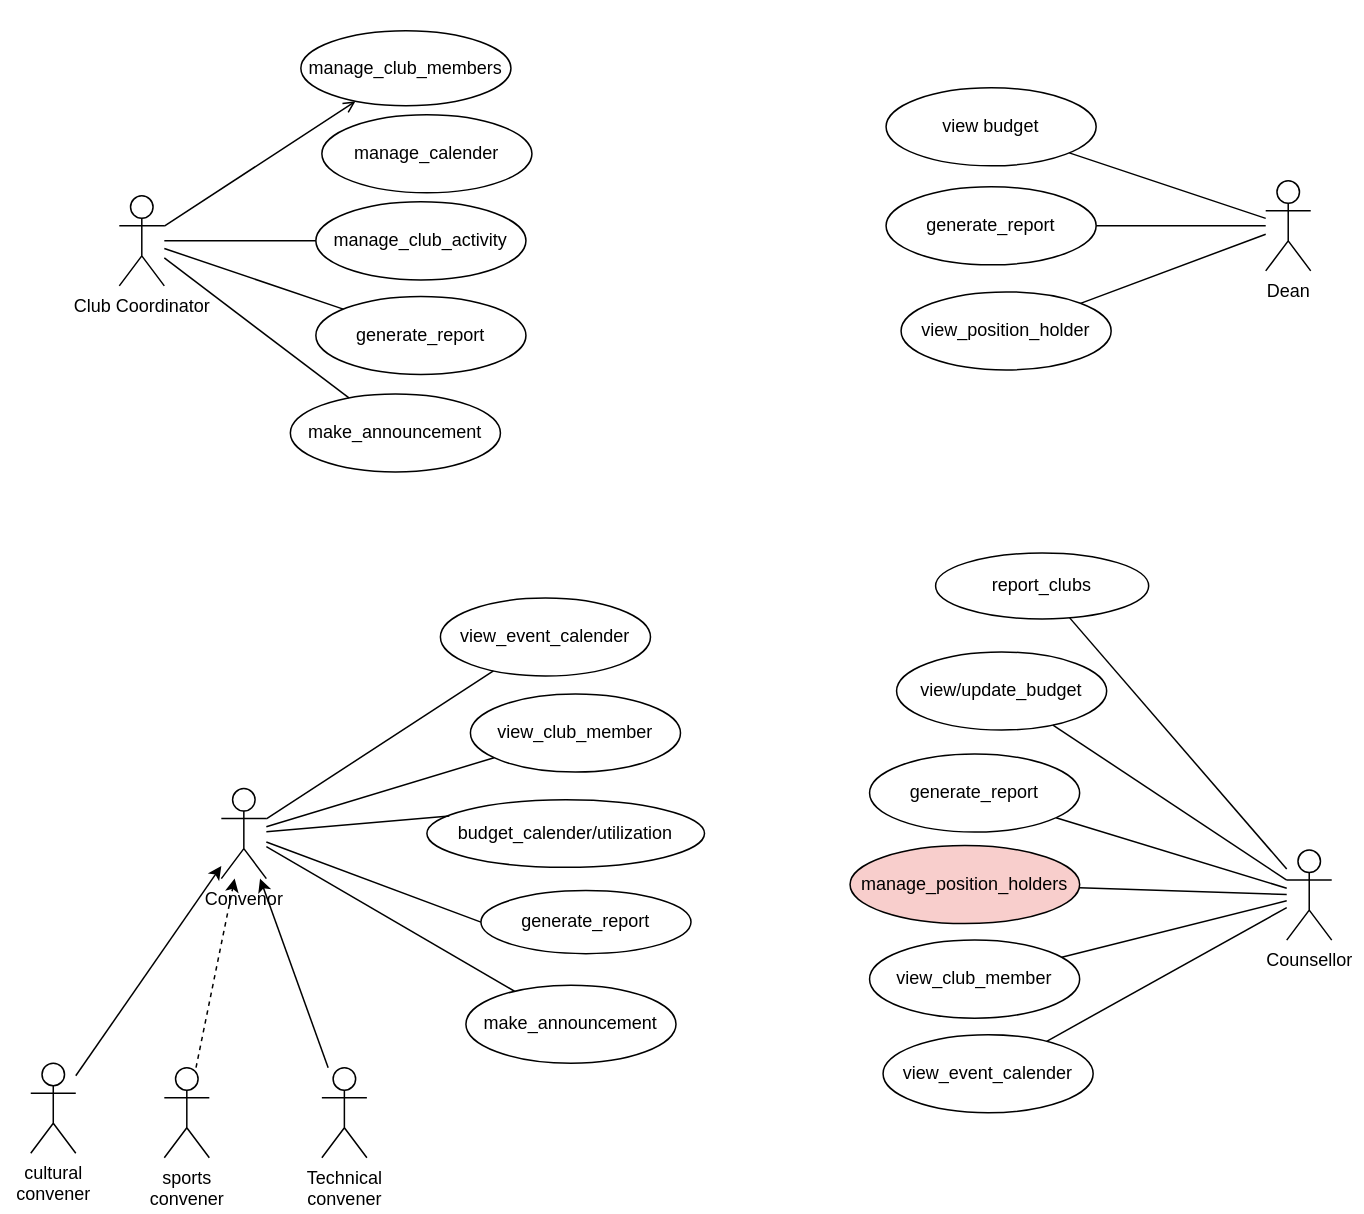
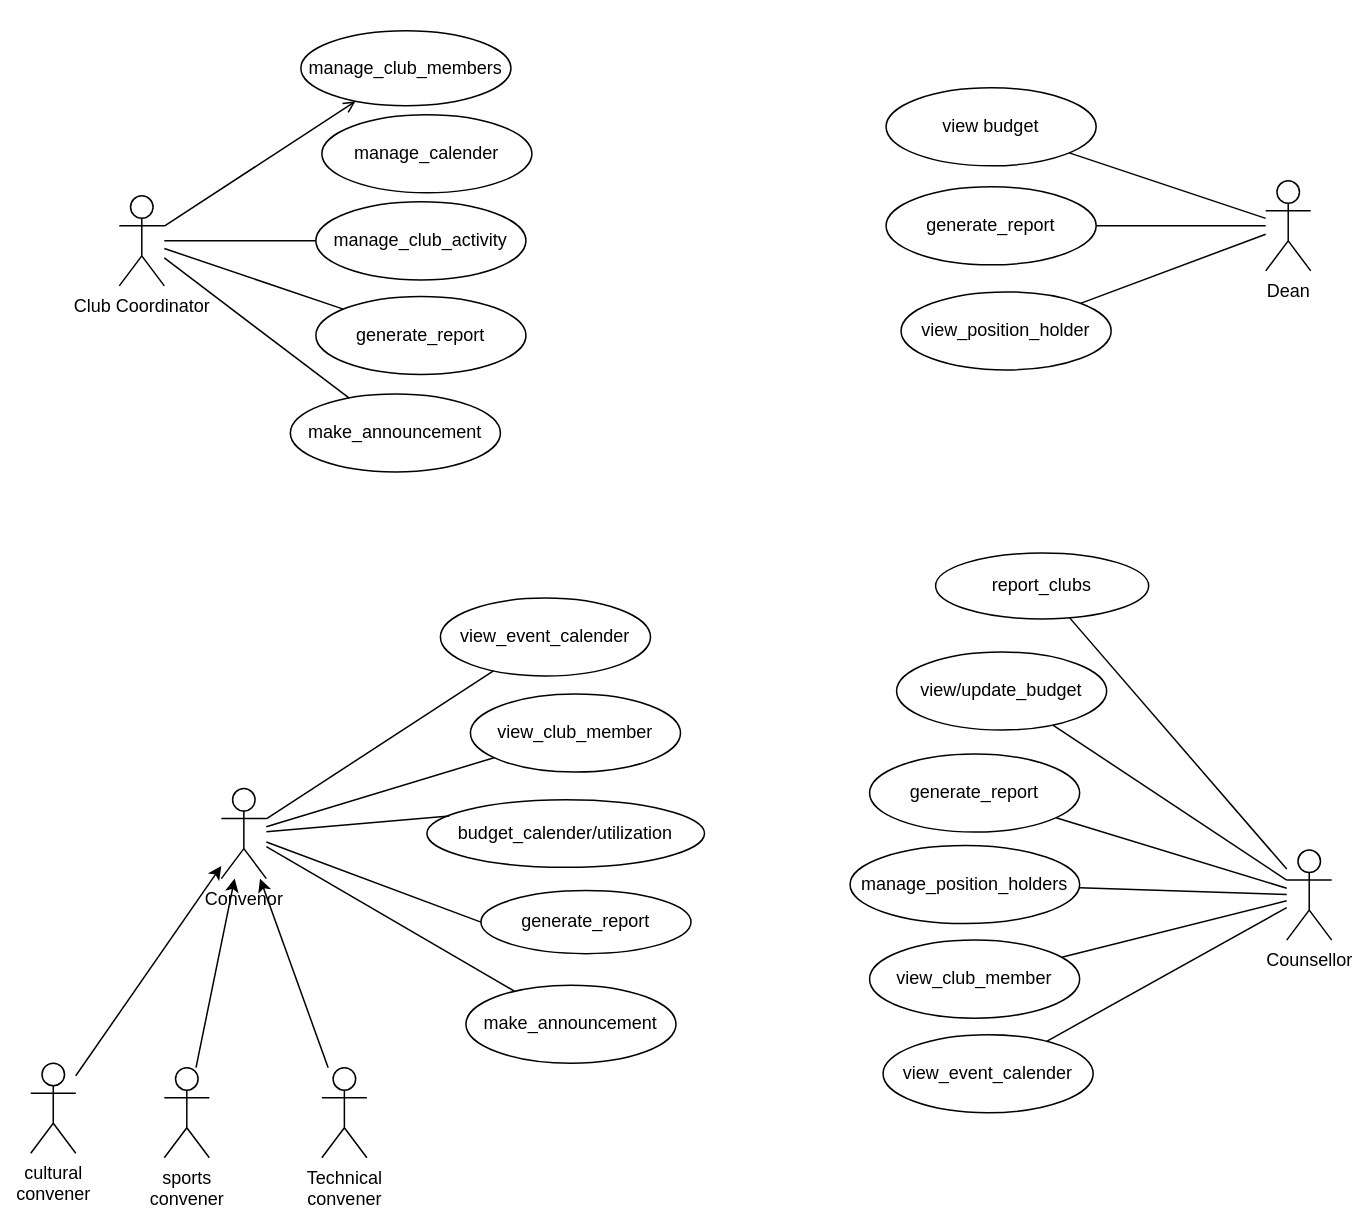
(965, 884) -> (965, 884)
(213, 986) -> (213, 986)
